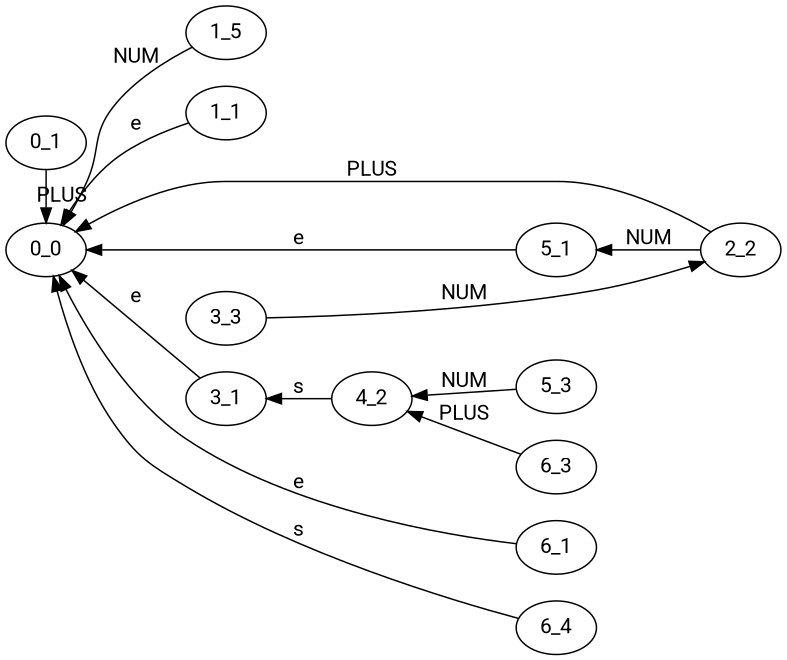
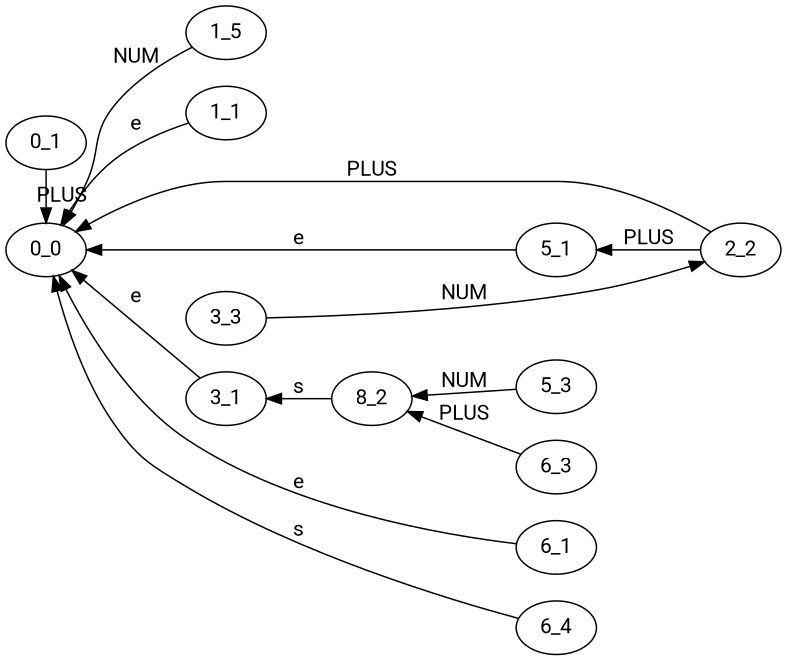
(649, 239) -> (649, 239)
(372, 399) -> (372, 399)
